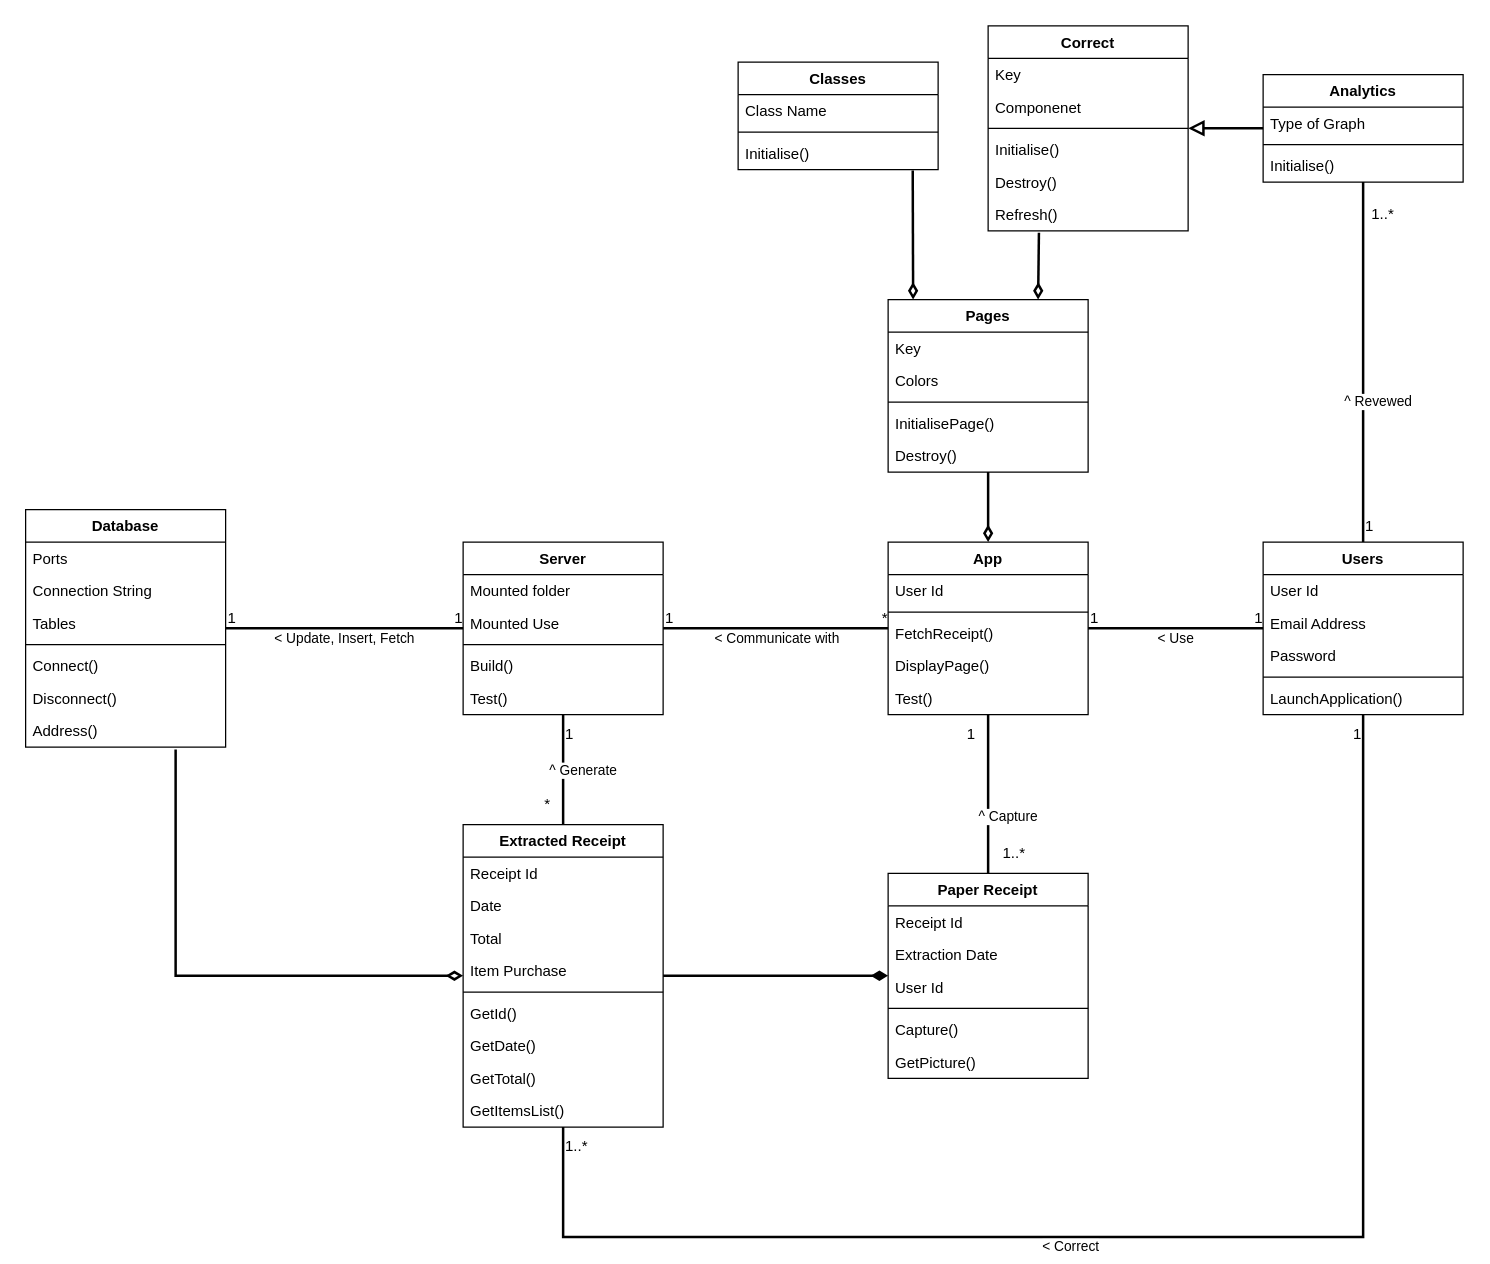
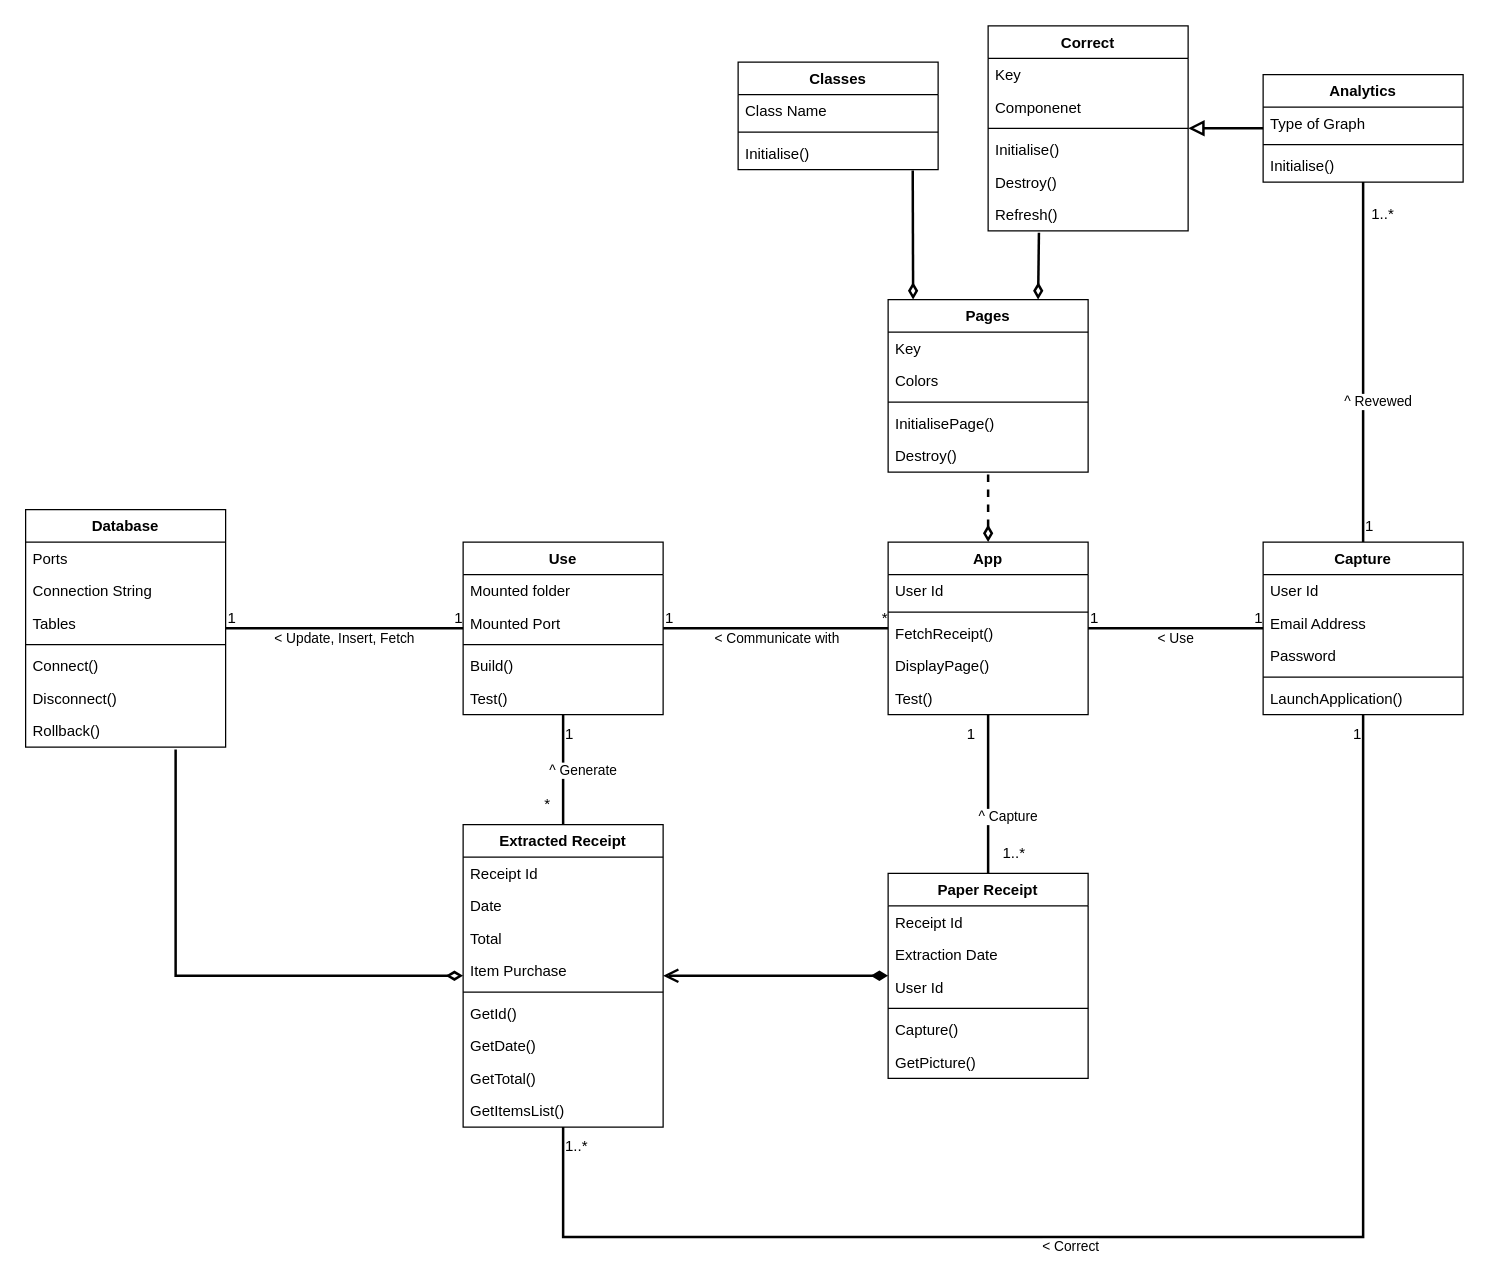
(988, 497) -> (988, 497)
(563, 559) -> (563, 559)
(1363, 559) -> (1363, 559)
(514, 624) -> (518, 624)
(70, 731) -> (71, 731)
(670, 976) -> (672, 976)
